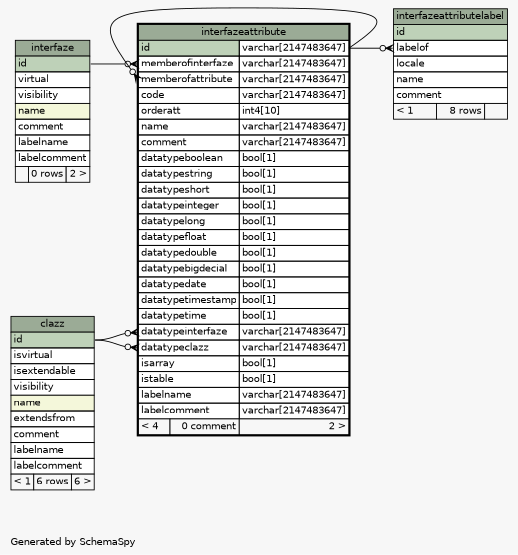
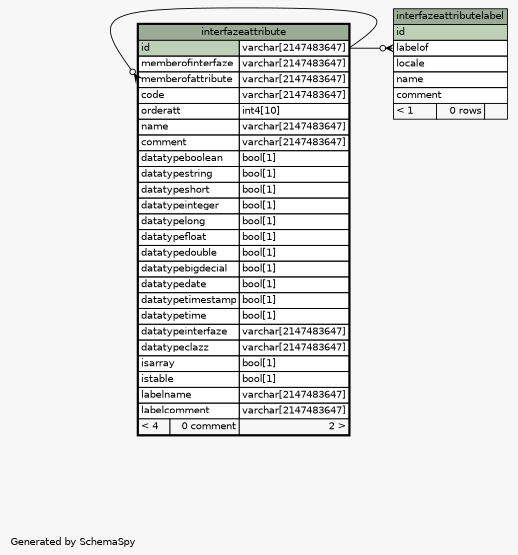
(52, 111) -> none
(466, 111) -> (466, 111)
(52, 403) -> none
